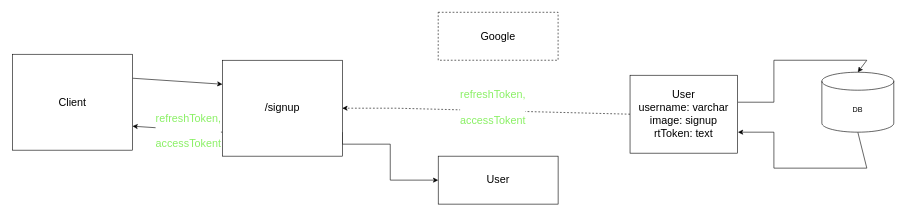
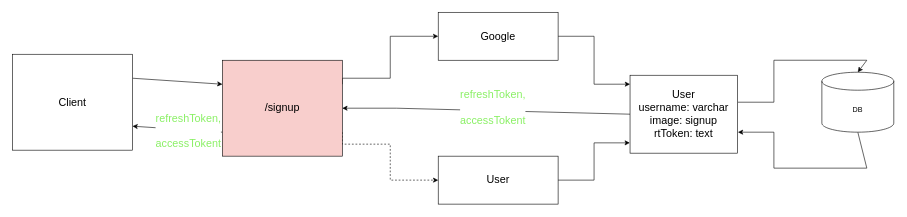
none -> (390, 36)
(498, 36) -> (498, 36)
none -> (593, 36)
(282, 108) -> (282, 108)
(403, 108) -> (403, 108)
none -> (624, 143)
(390, 159) -> (390, 159)
